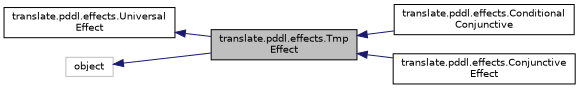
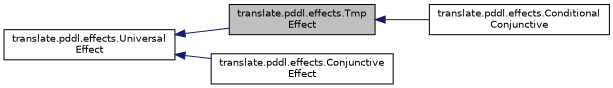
(380, 56) -> (198, 57)
(89, 67) -> none
